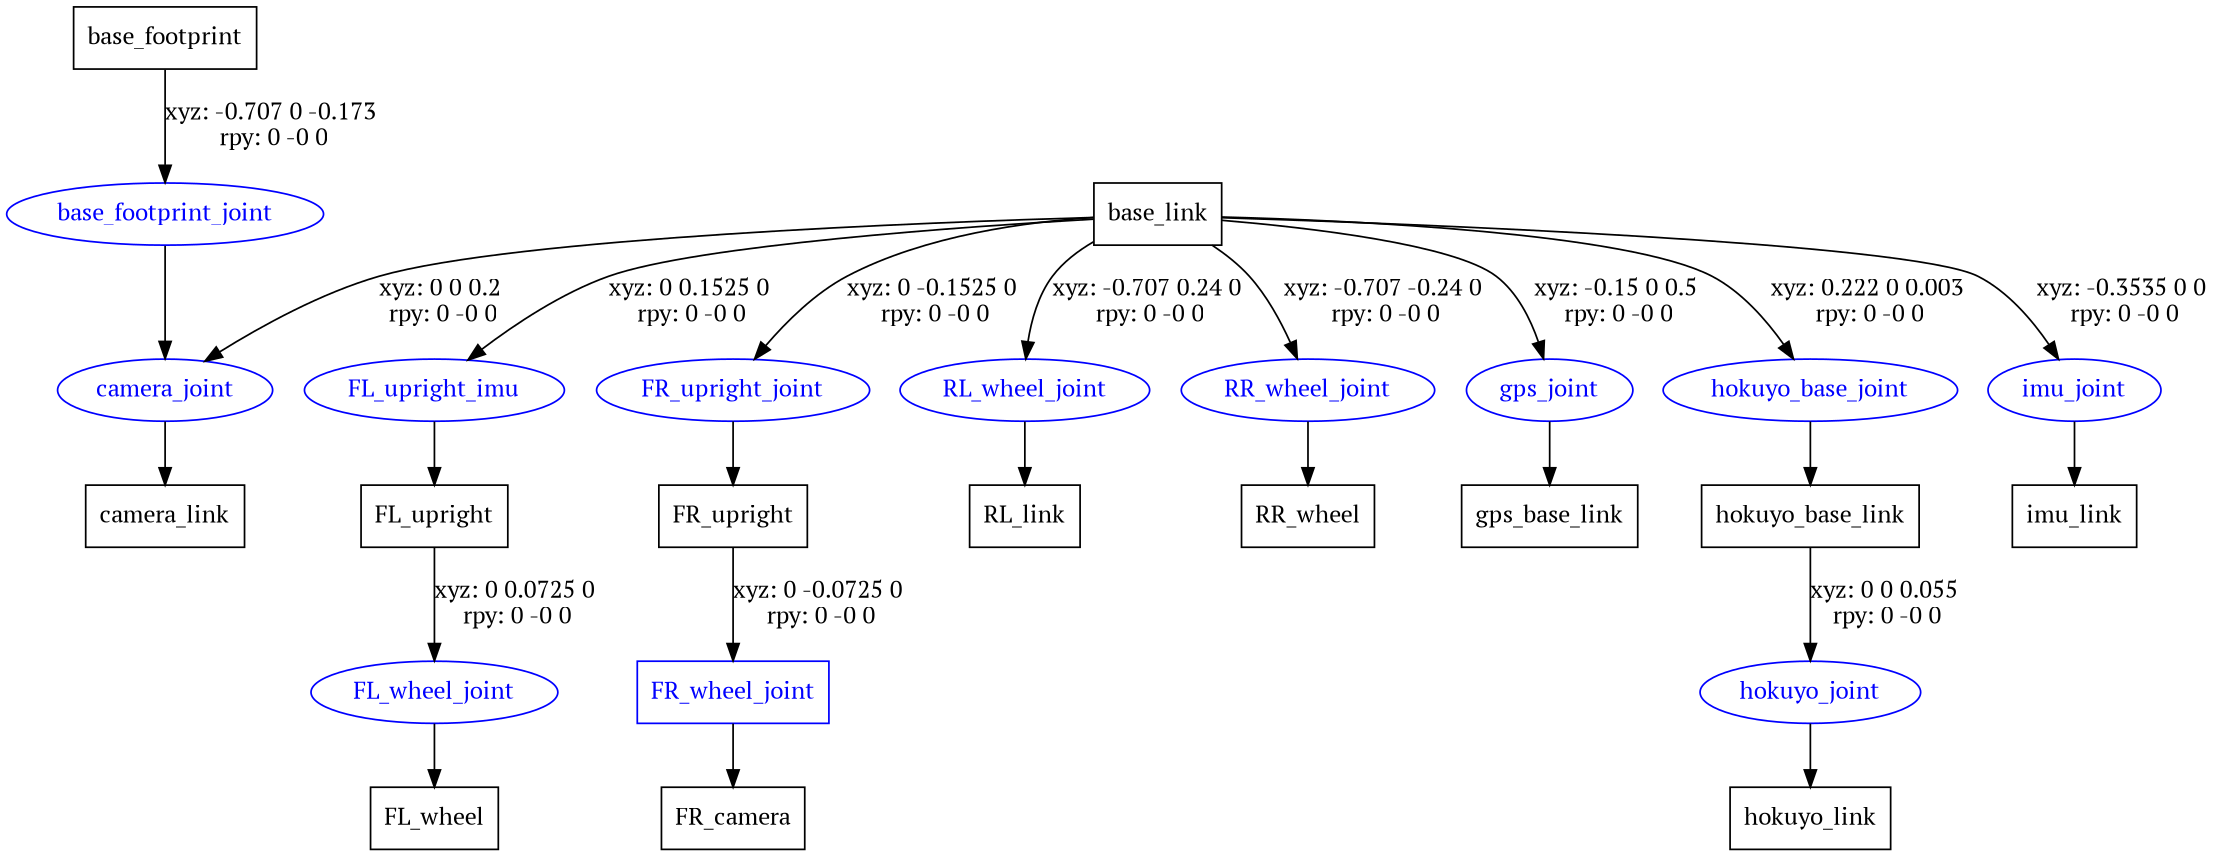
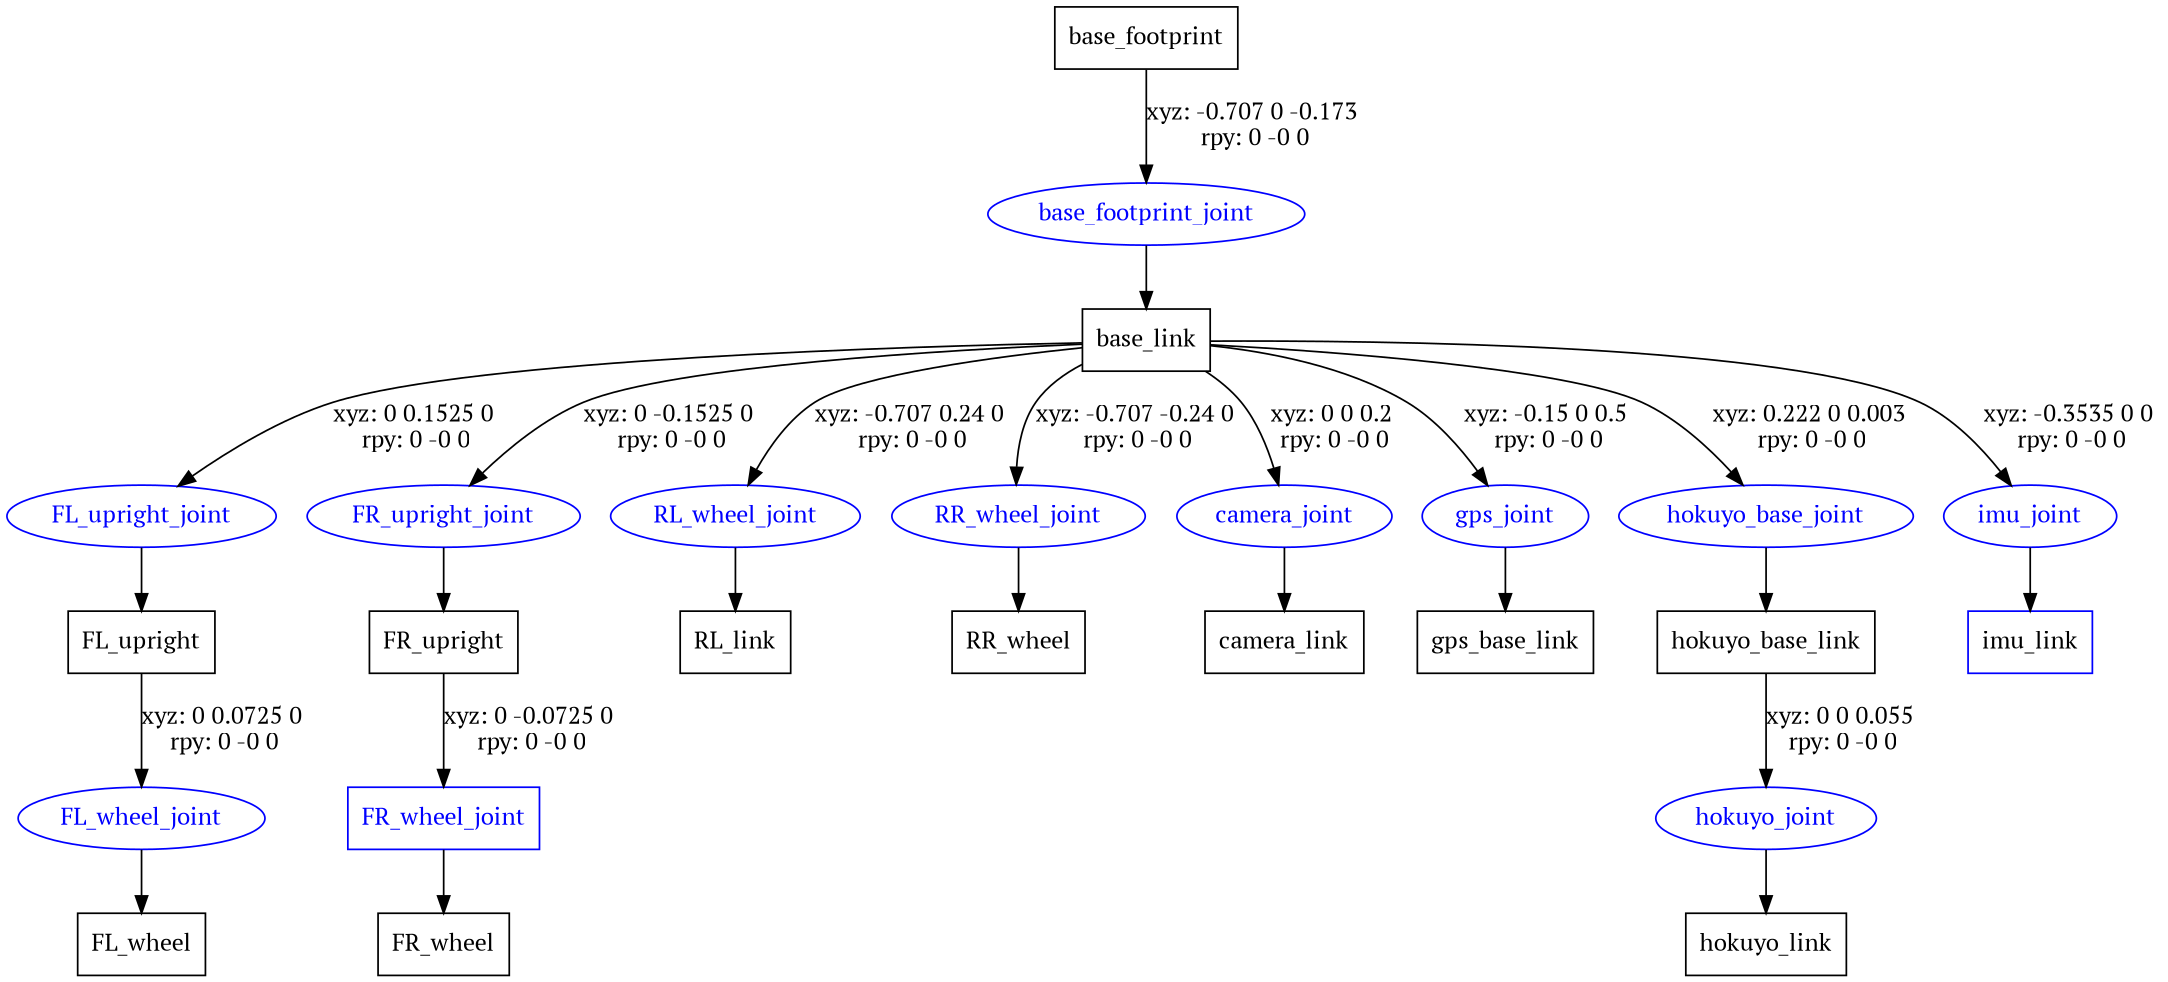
(165, 293) -> (1146, 269)
(434, 390) -> (142, 516)
(2074, 516) -> (2030, 642)
(733, 818) -> (444, 944)
